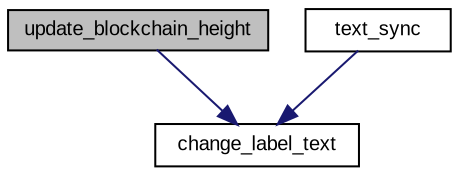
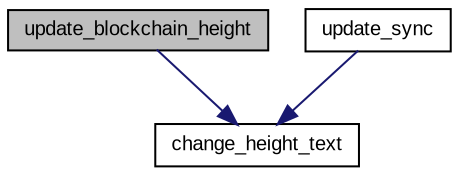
(378, 30) -> (378, 30)
(257, 145) -> (257, 145)
